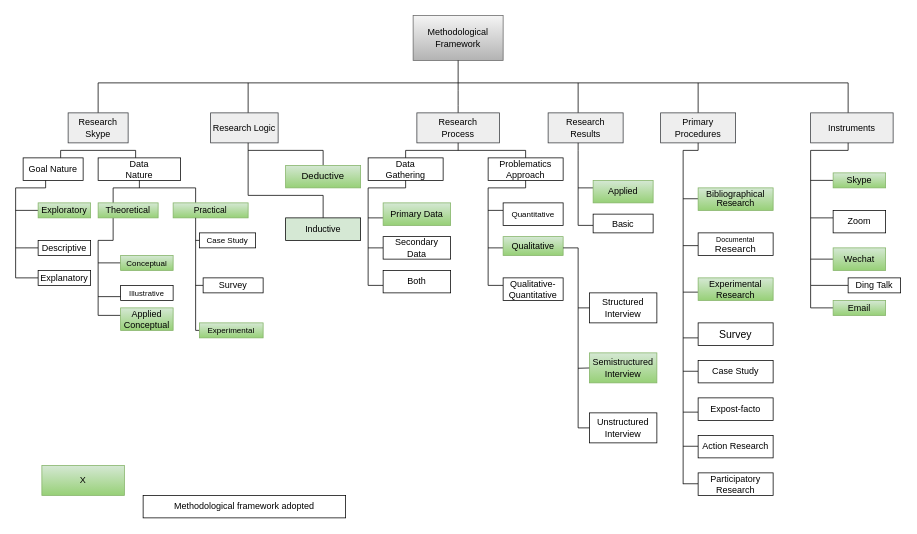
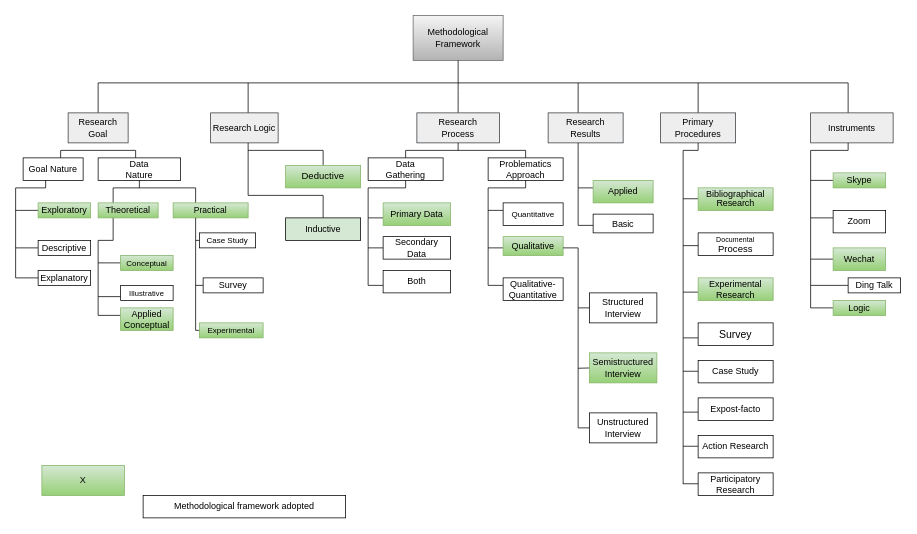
(98, 128) -> (98, 128)
(735, 244) -> (735, 244)
(859, 308) -> (859, 308)
